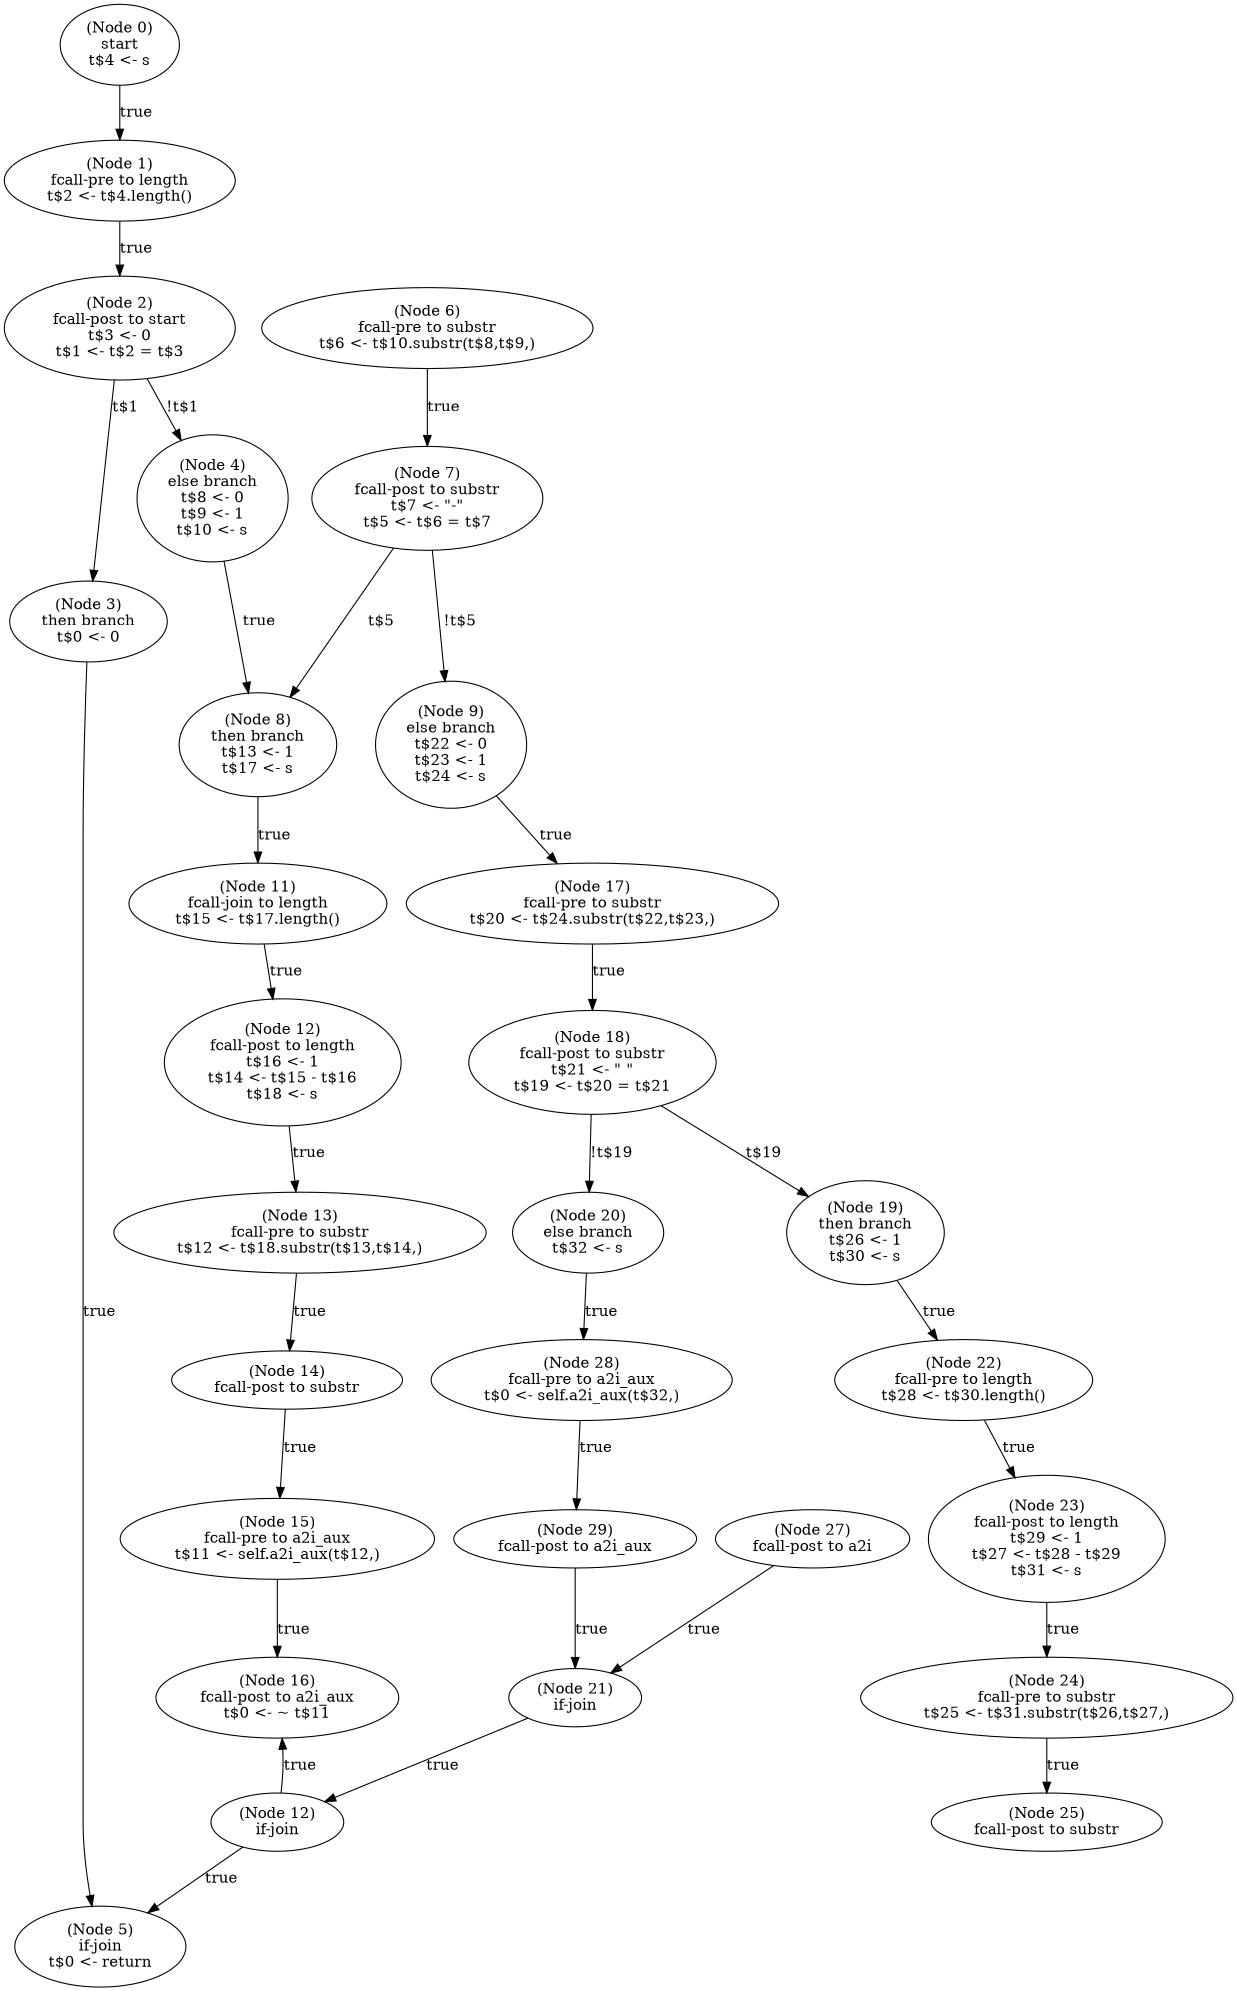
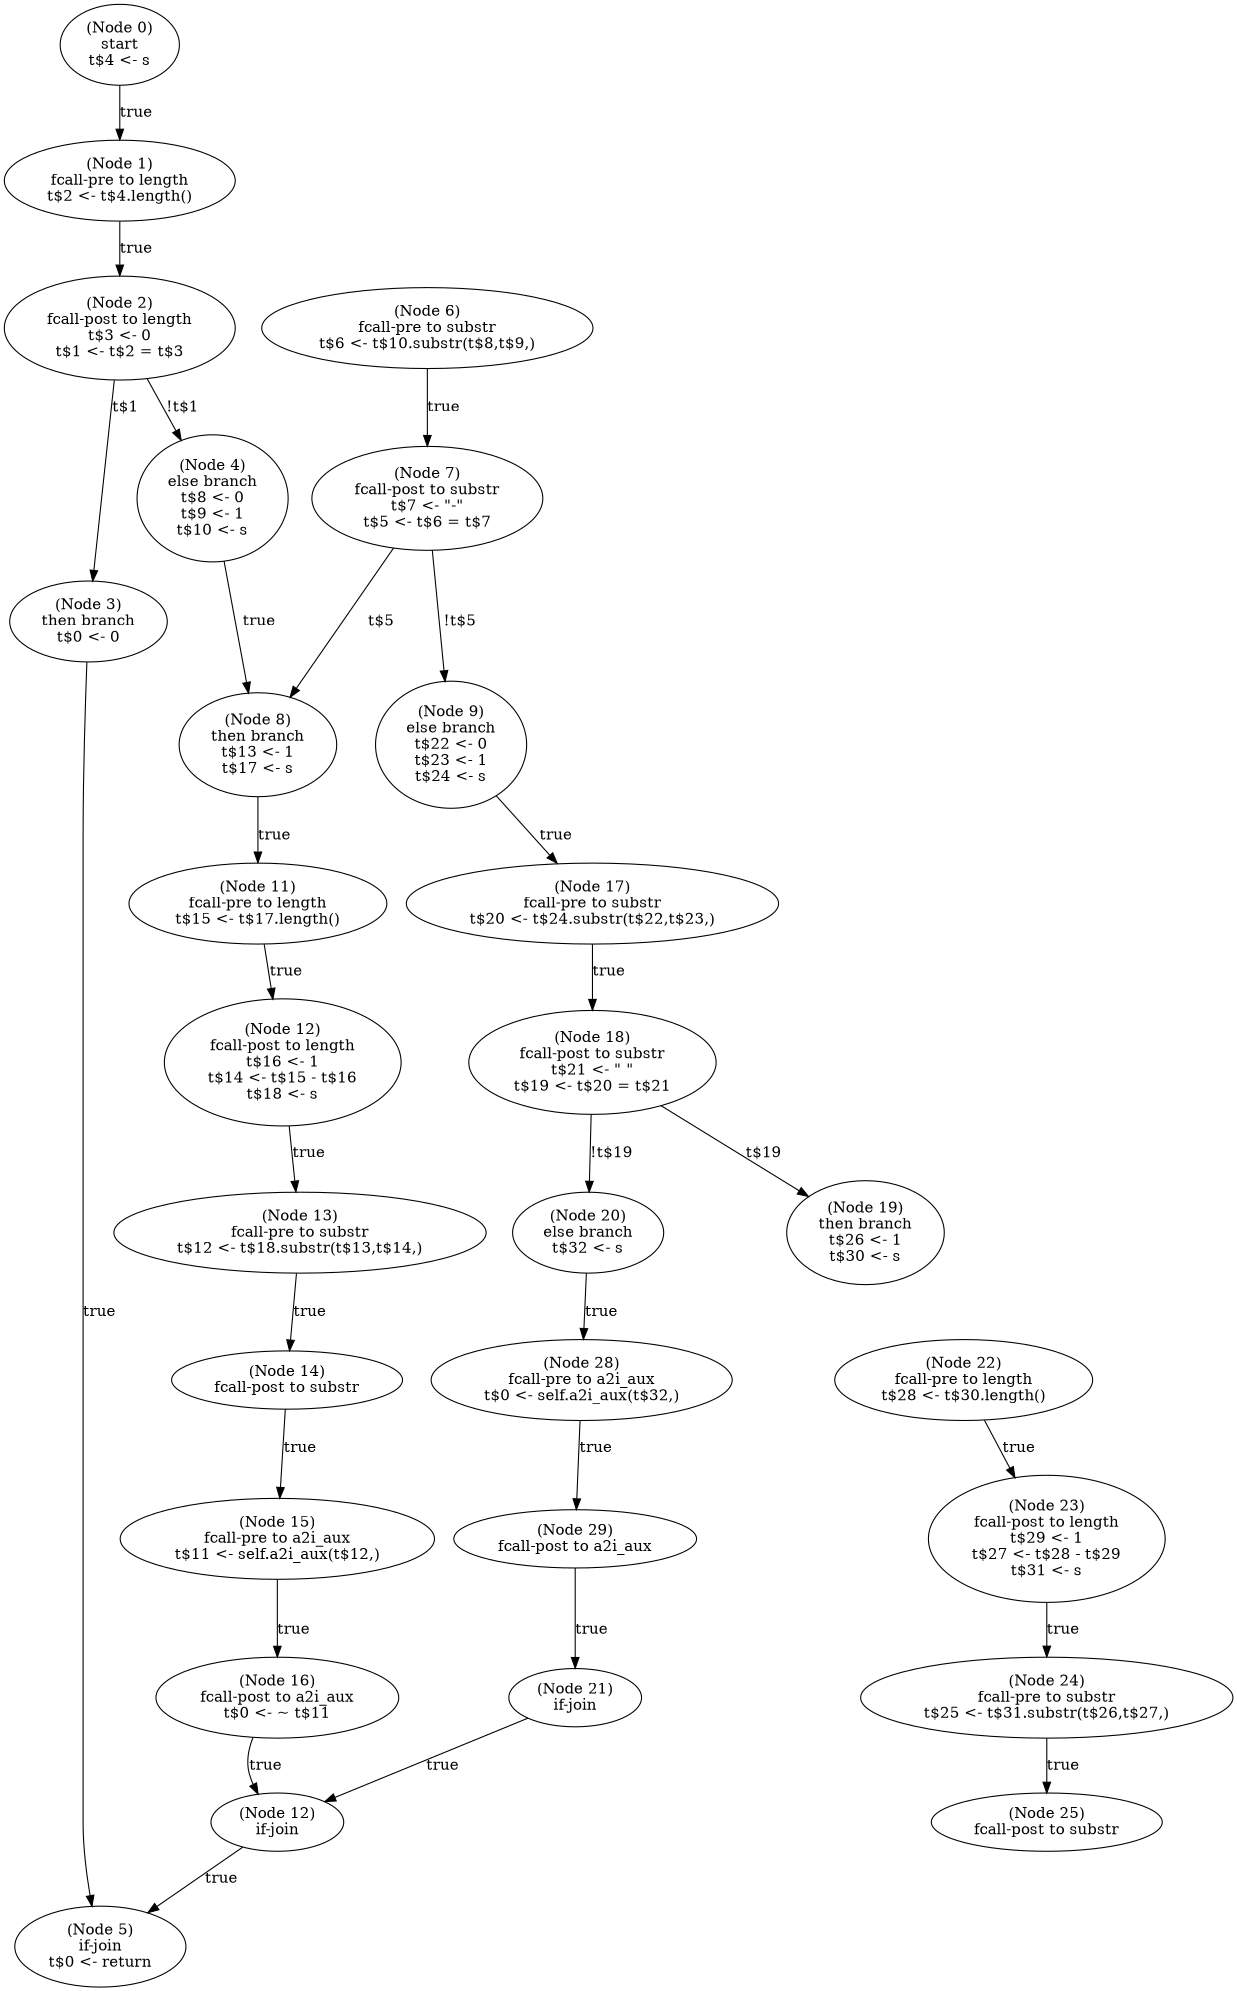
(120, 328) -> (120, 328)
(258, 904) -> (258, 904)
(914, 1306) -> none
(813, 1539) -> none
(283, 1771) -> (248, 1761)
